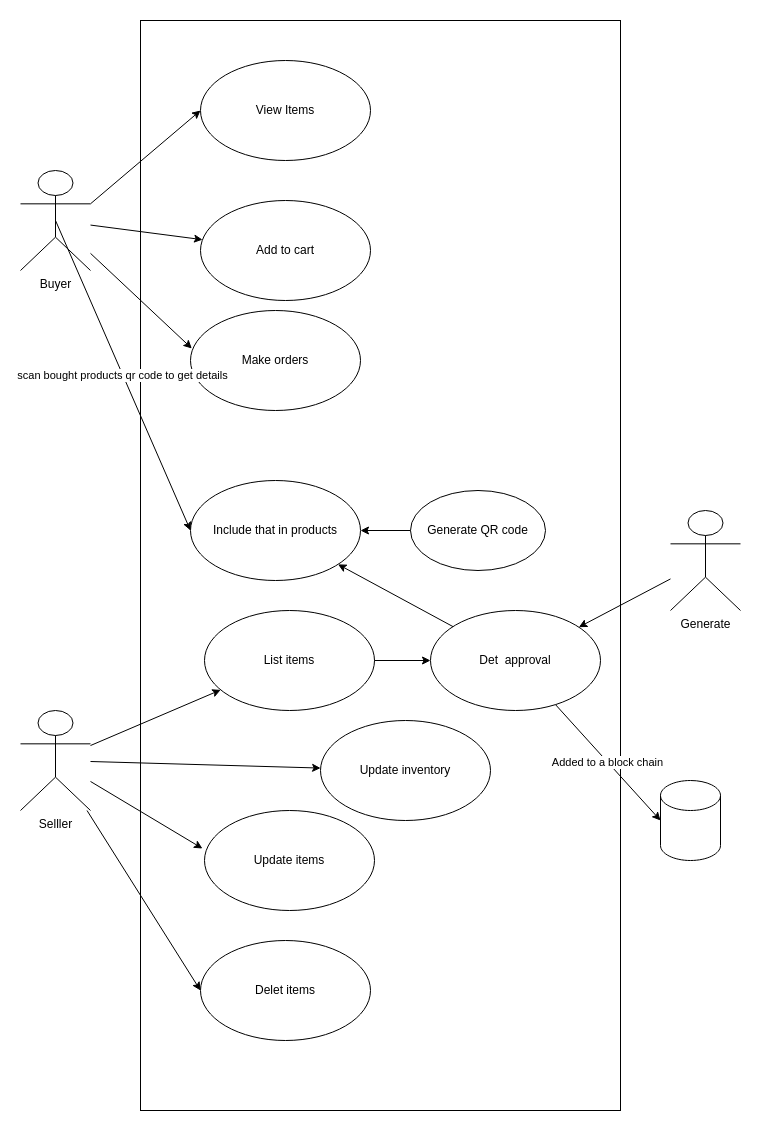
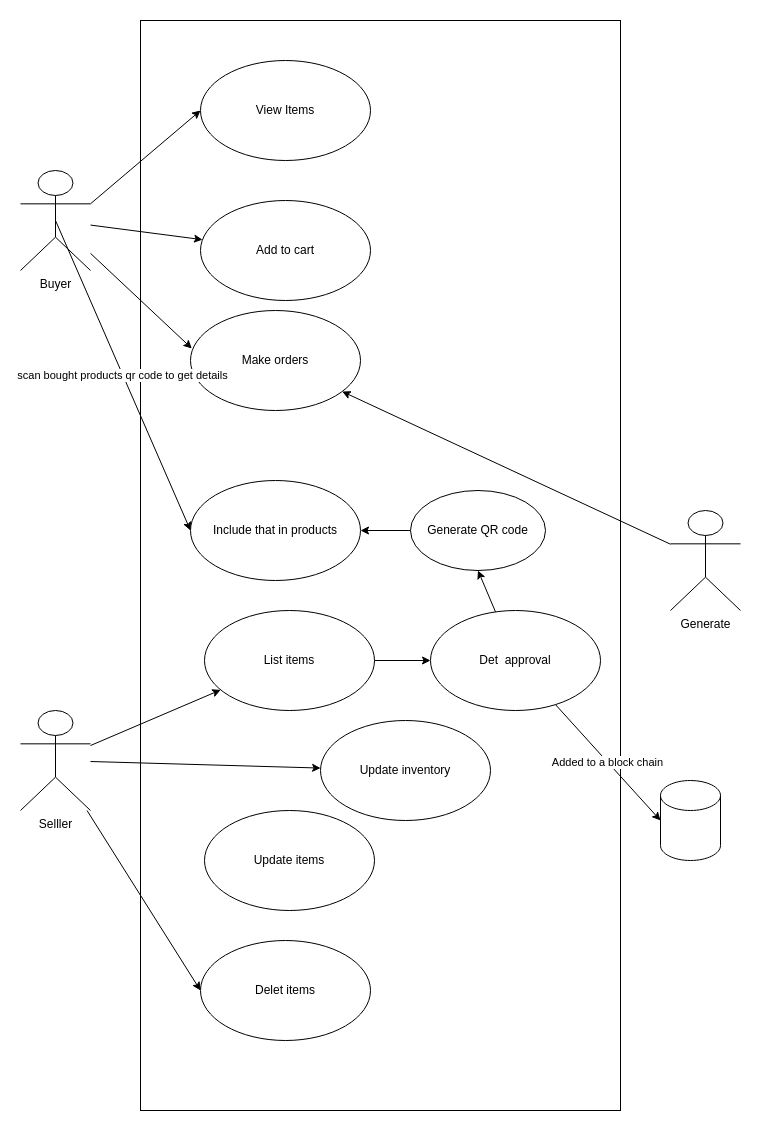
(398, 597) -> (488, 594)
(628, 601) -> (509, 469)
(144, 813) -> none
